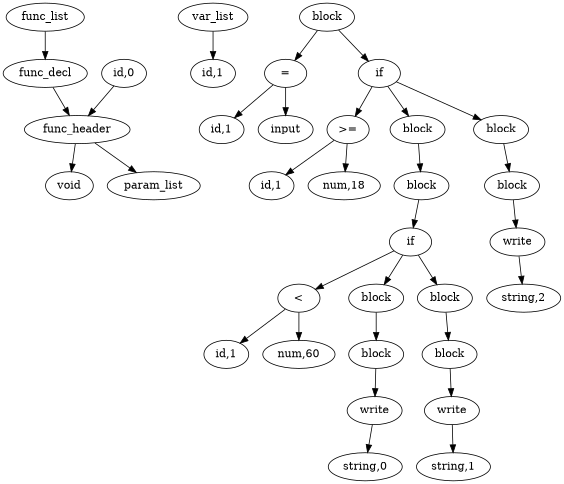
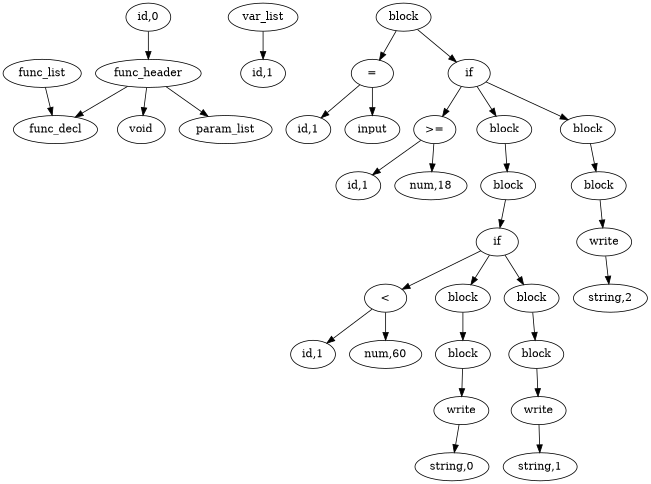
(59, 98) -> (105, 100)
